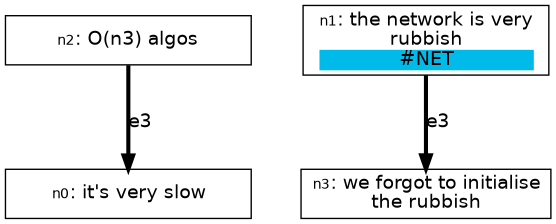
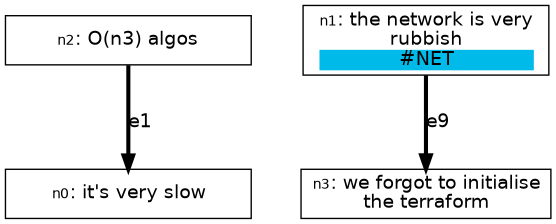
(141, 122) -> (141, 122)
(438, 122) -> (438, 122)
(427, 202) -> (427, 202)
